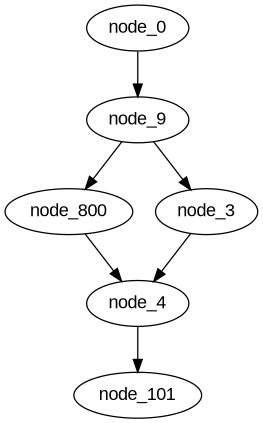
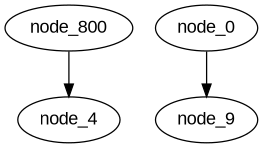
(108, 160) -> none
(207, 212) -> none
(138, 395) -> none
